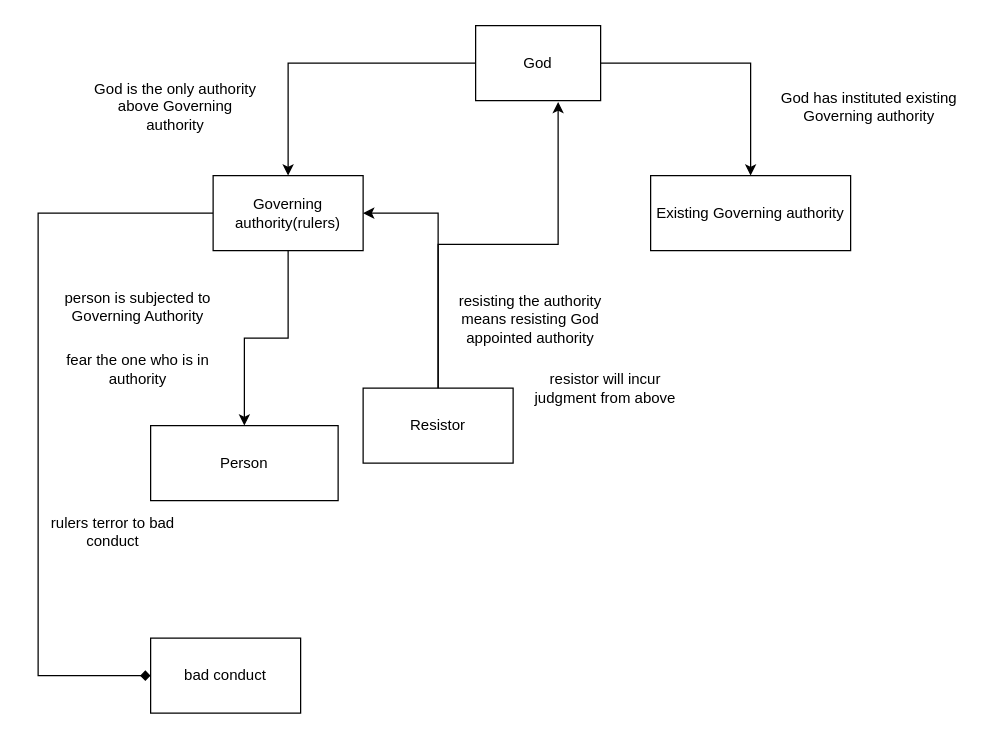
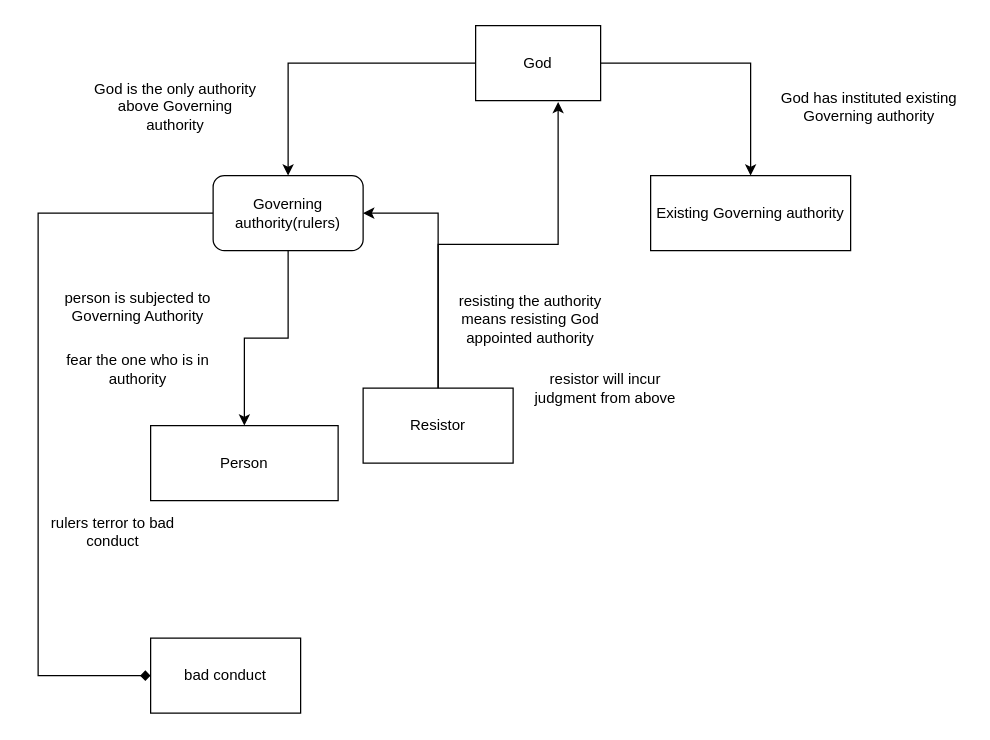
(288, 213) -> (288, 213)
